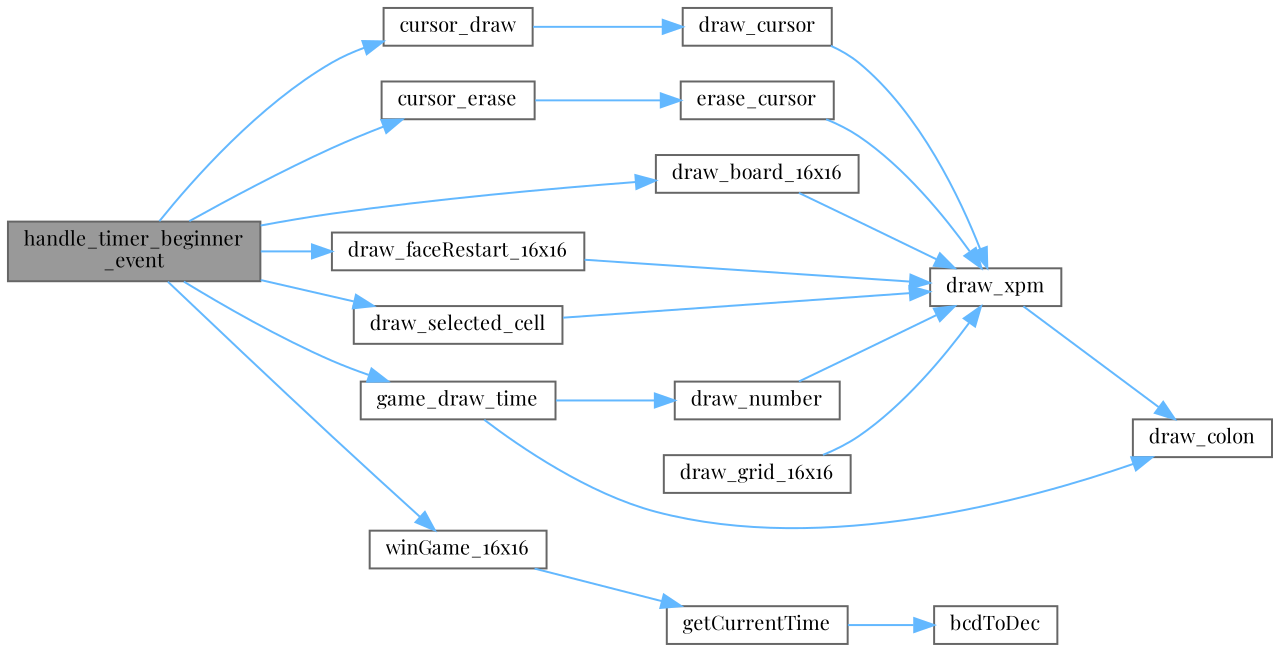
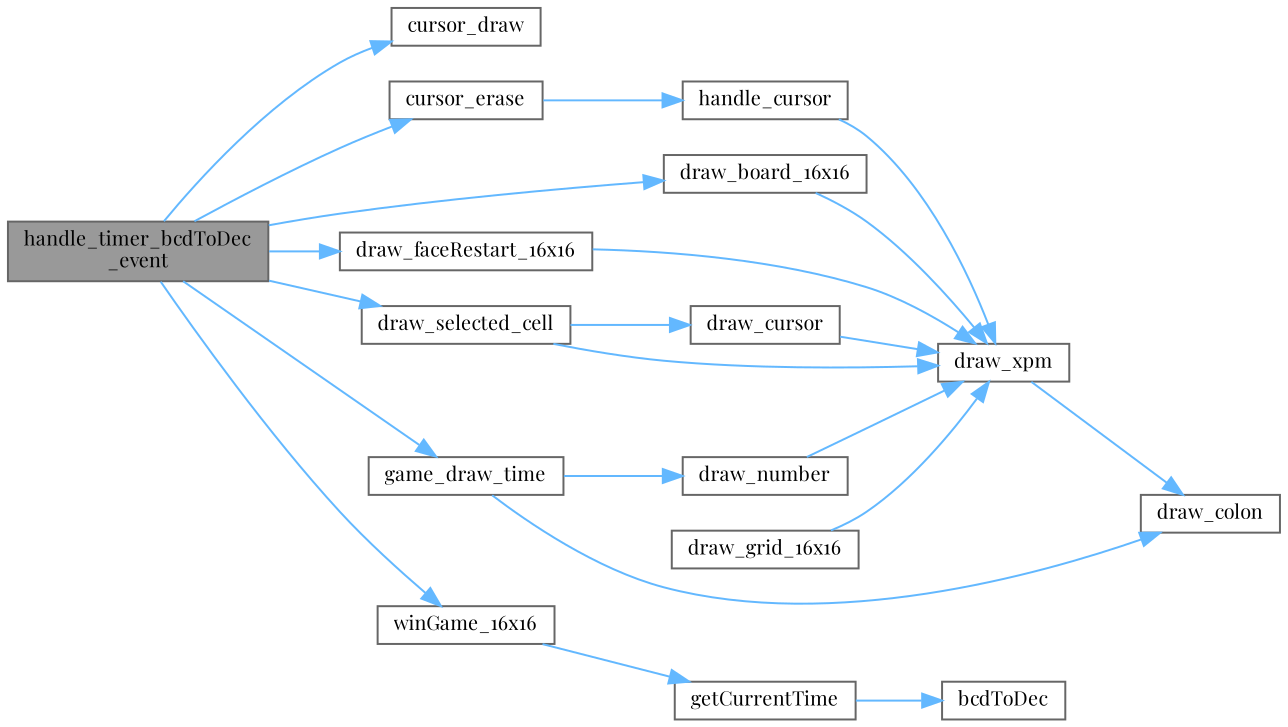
(598, 27) -> (620, 325)
(757, 100) -> (765, 100)
(134, 251) -> (138, 251)
